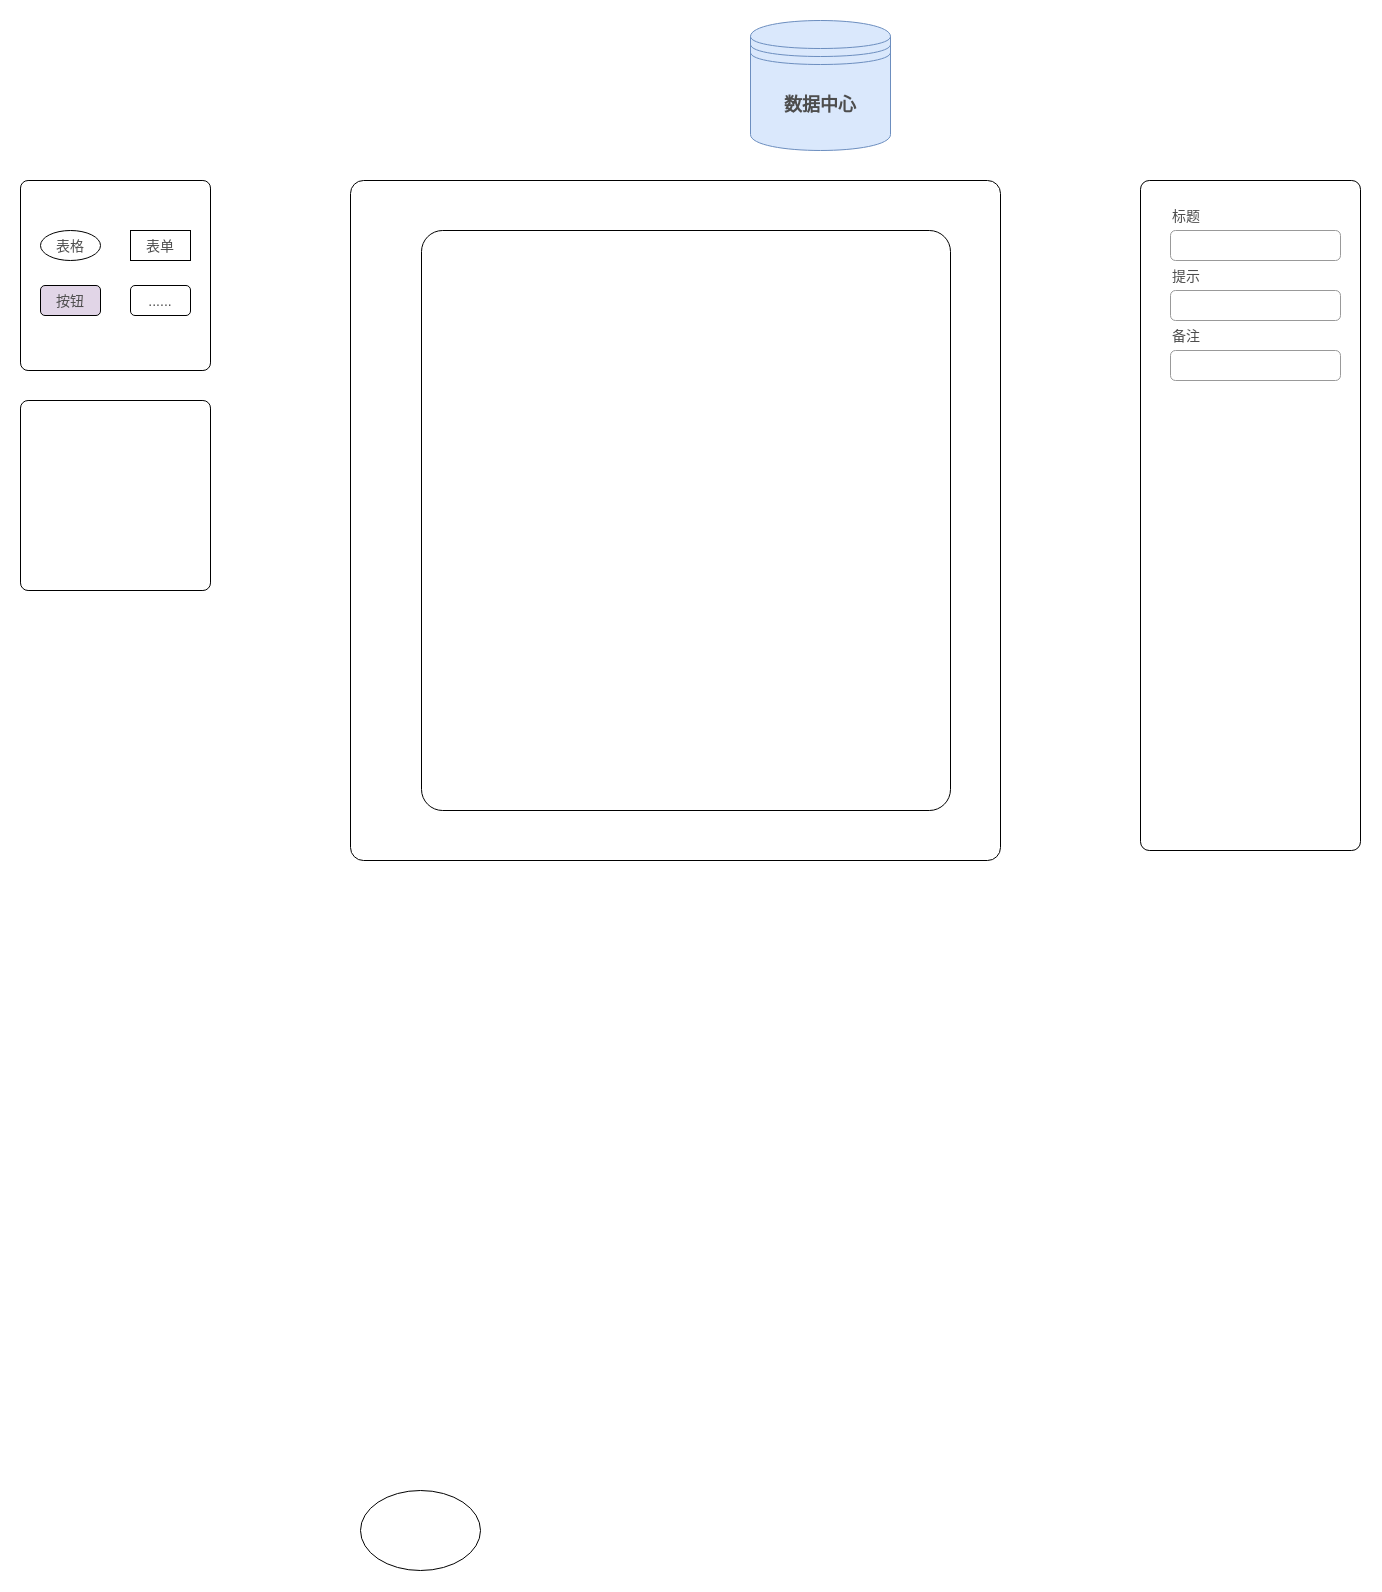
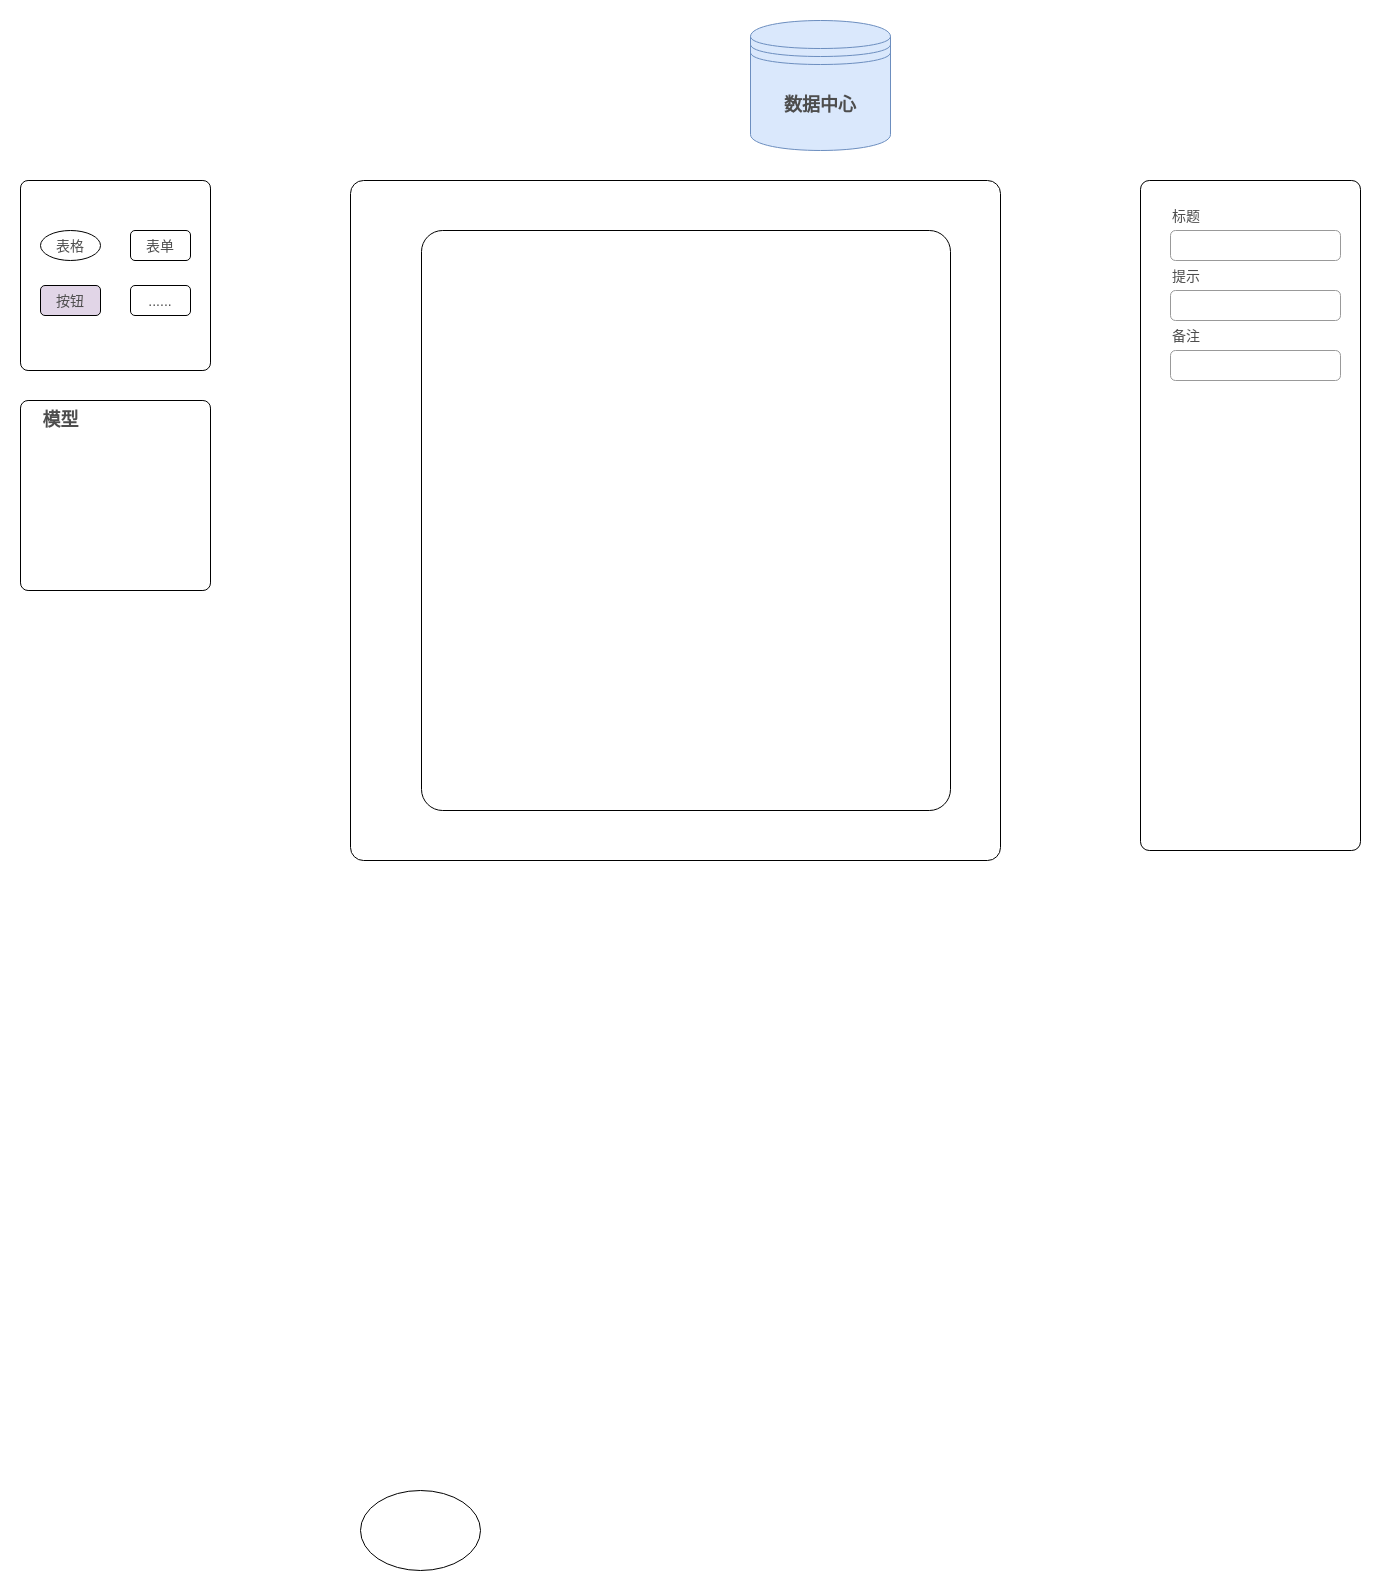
(161, 246) -> (161, 246)
none -> (61, 421)
